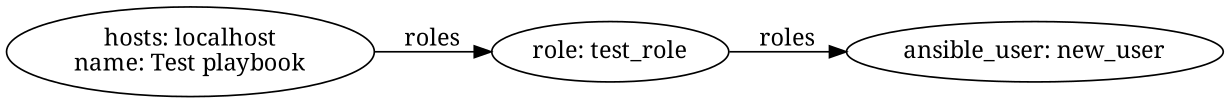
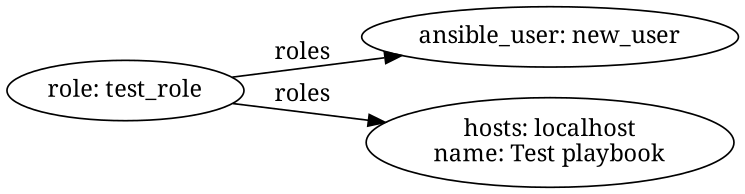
(424, 52) -> (301, 112)
